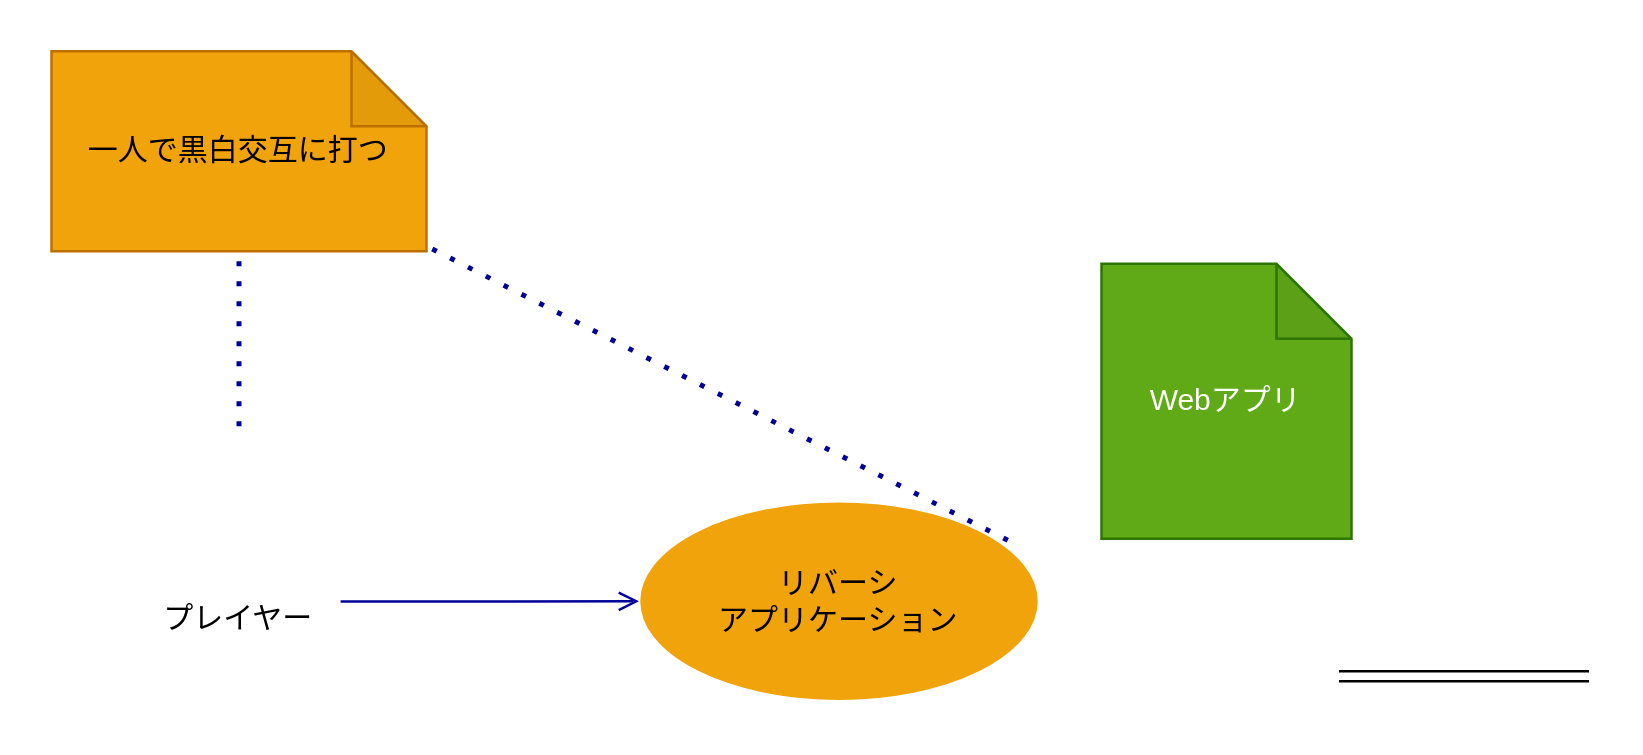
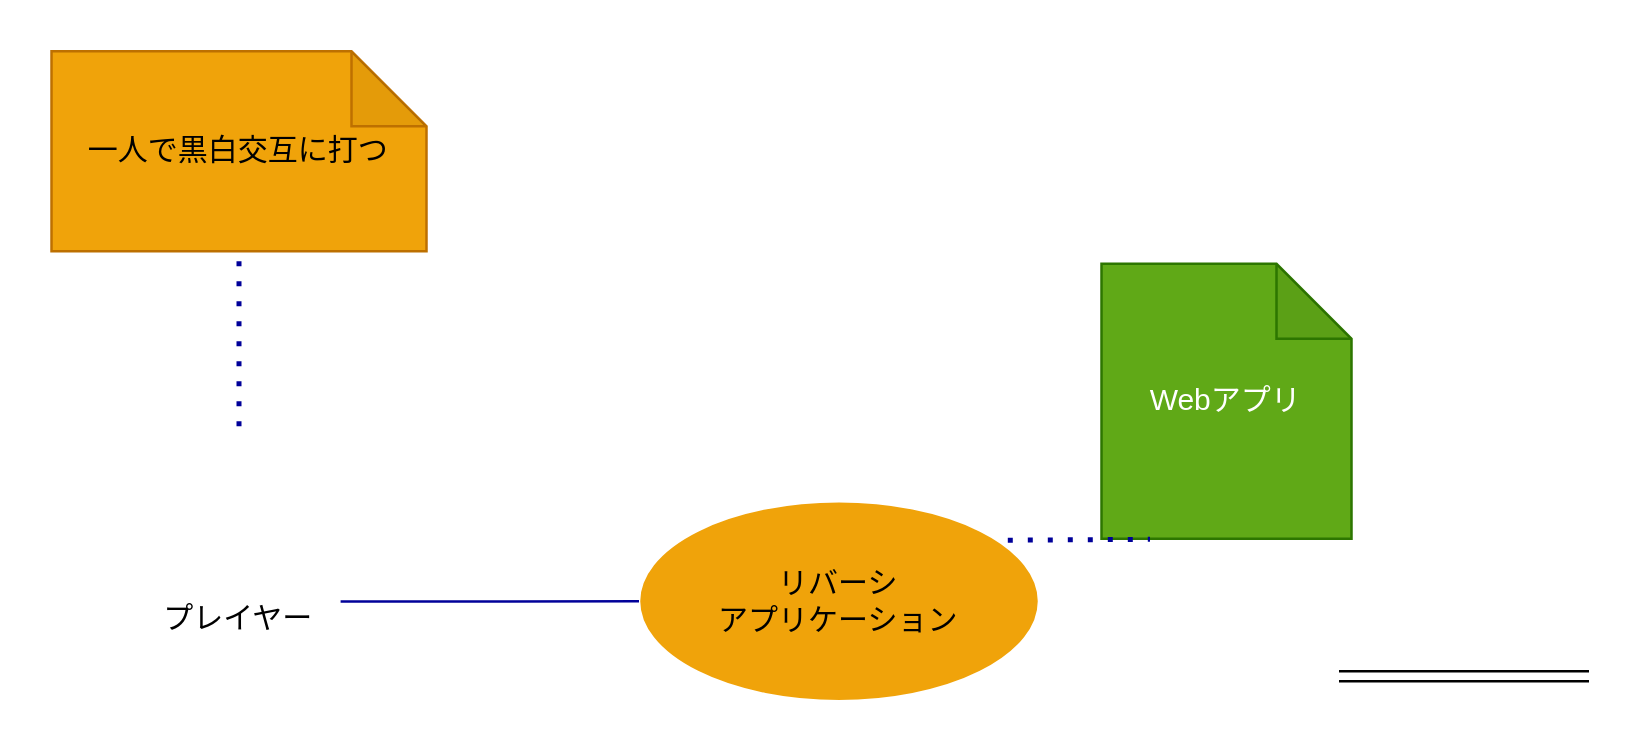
(987, 530) -> (1030, 540)
(630, 601) -> (632, 601)
